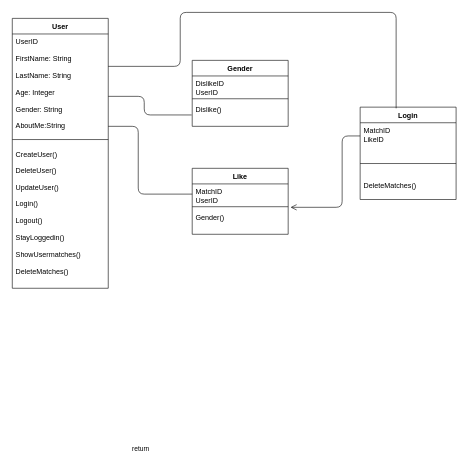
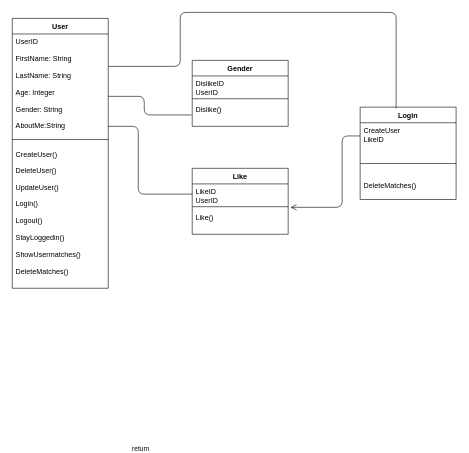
(378, 131) -> (384, 131)
(210, 192) -> (207, 192)
(212, 217) -> (207, 217)
